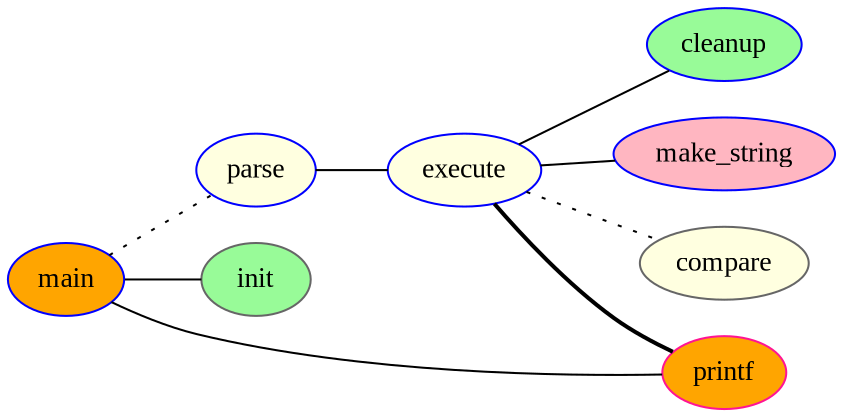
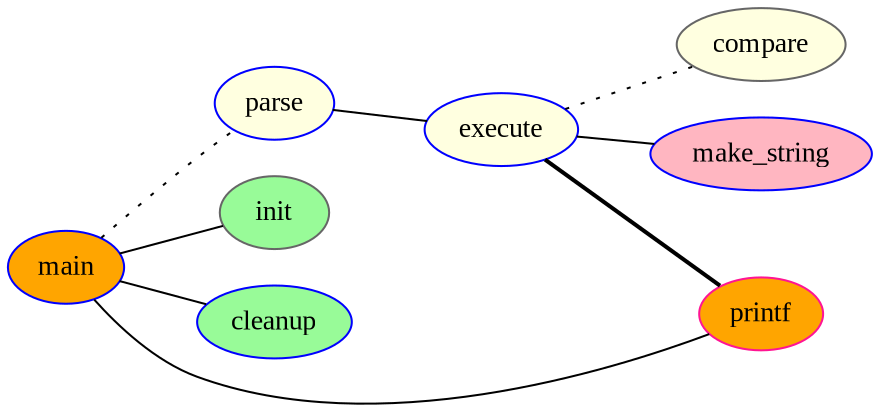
(594, 108) -> (163, 293)
